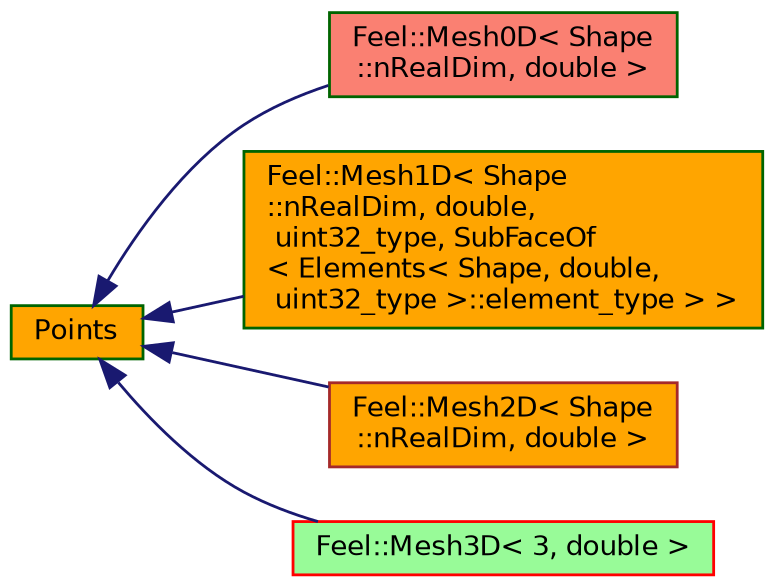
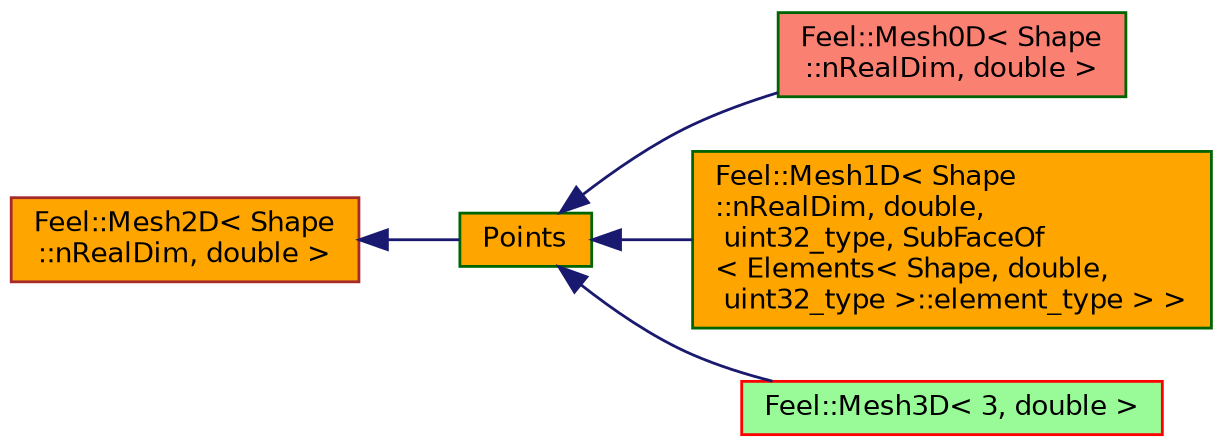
(250, 370) -> (424, 240)
